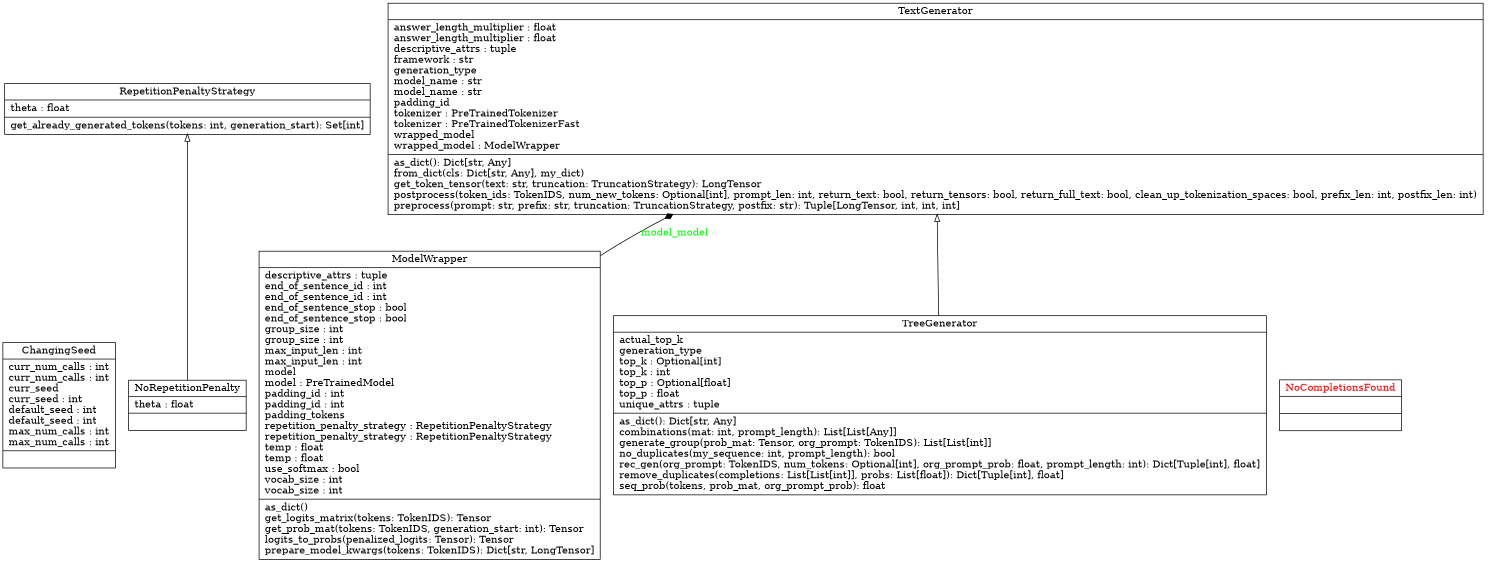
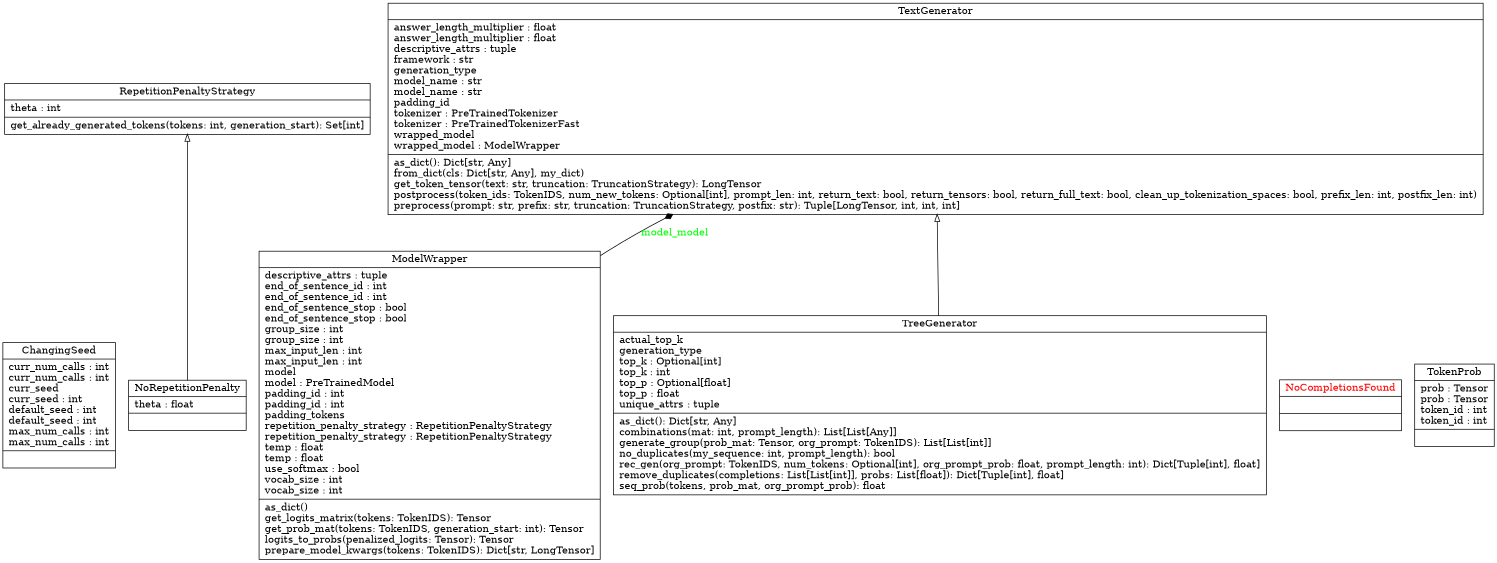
(40, 108) -> (36, 108)
none -> (1454, 405)
